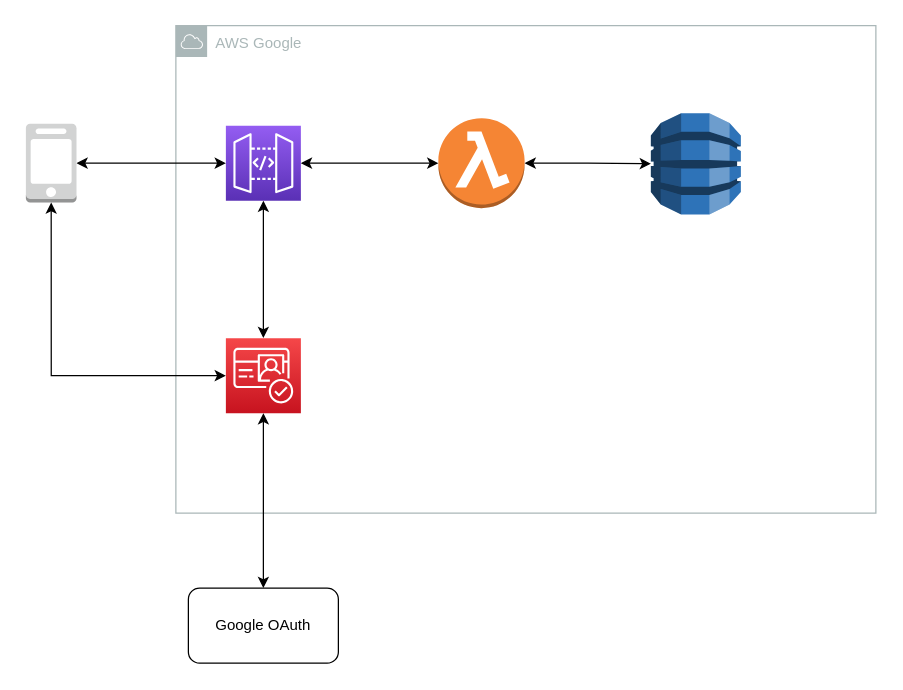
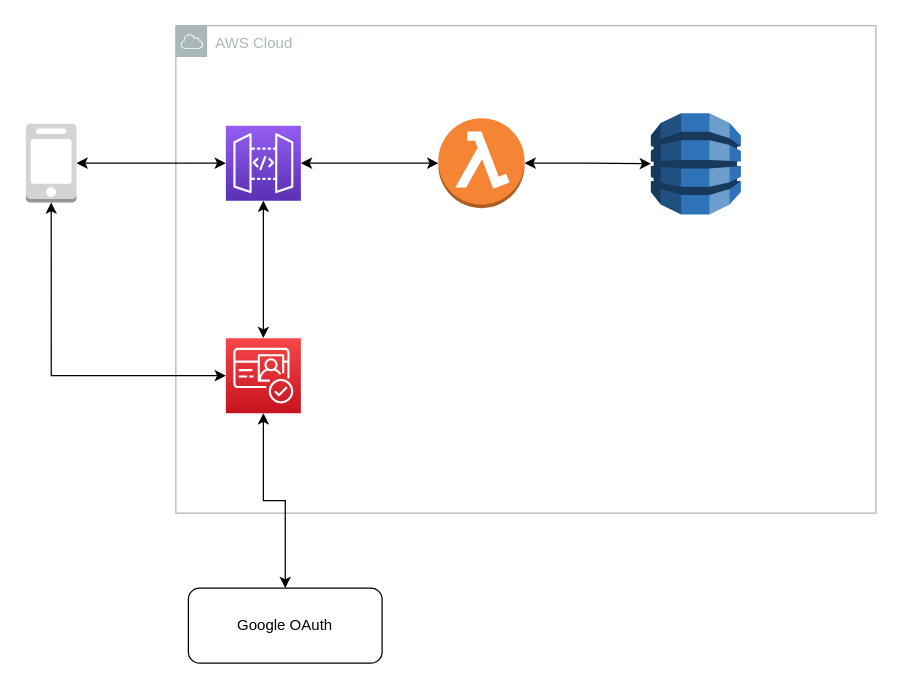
(254, 43) -> (250, 43)
(263, 626) -> (285, 626)
